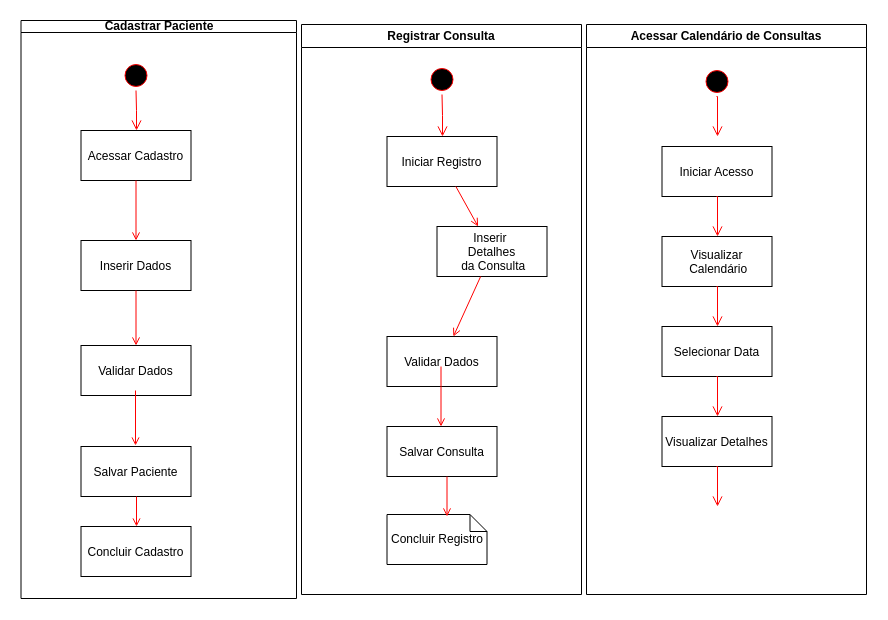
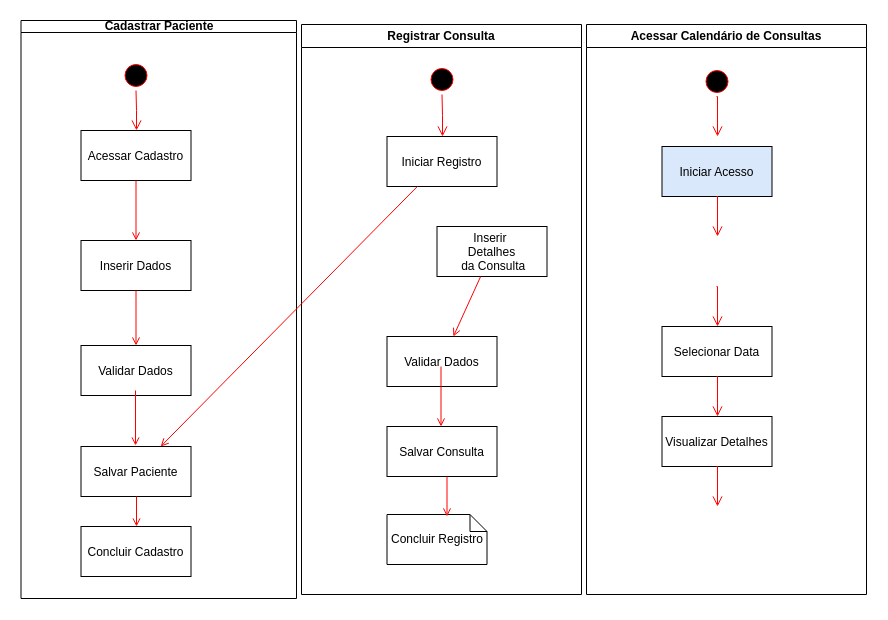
(717, 172) -> (717, 172)
(466, 205) -> (290, 315)
(717, 262) -> none
